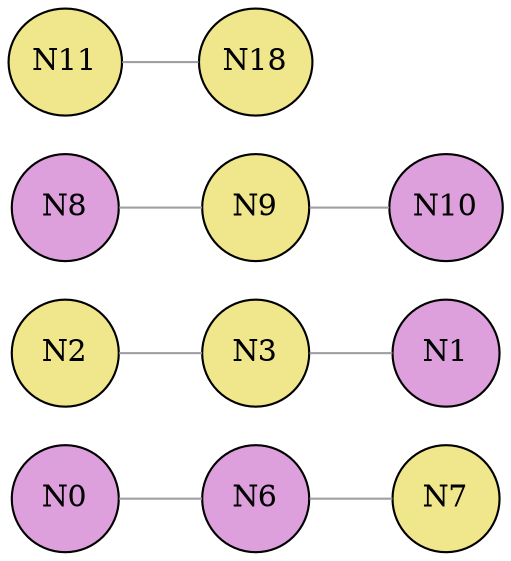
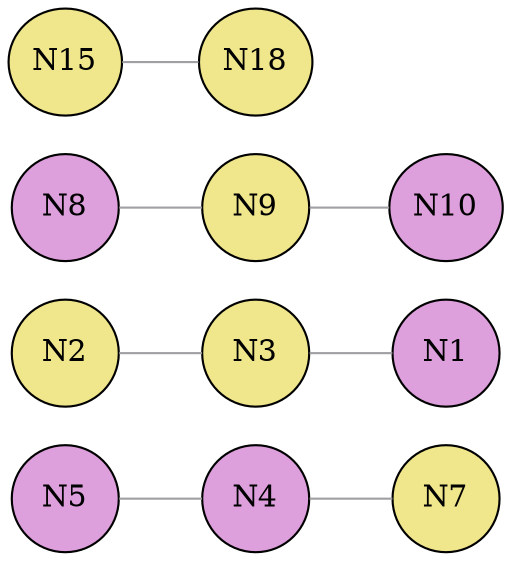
(65, 62) -> (65, 62)
(65, 499) -> (65, 499)
(256, 499) -> (256, 499)
